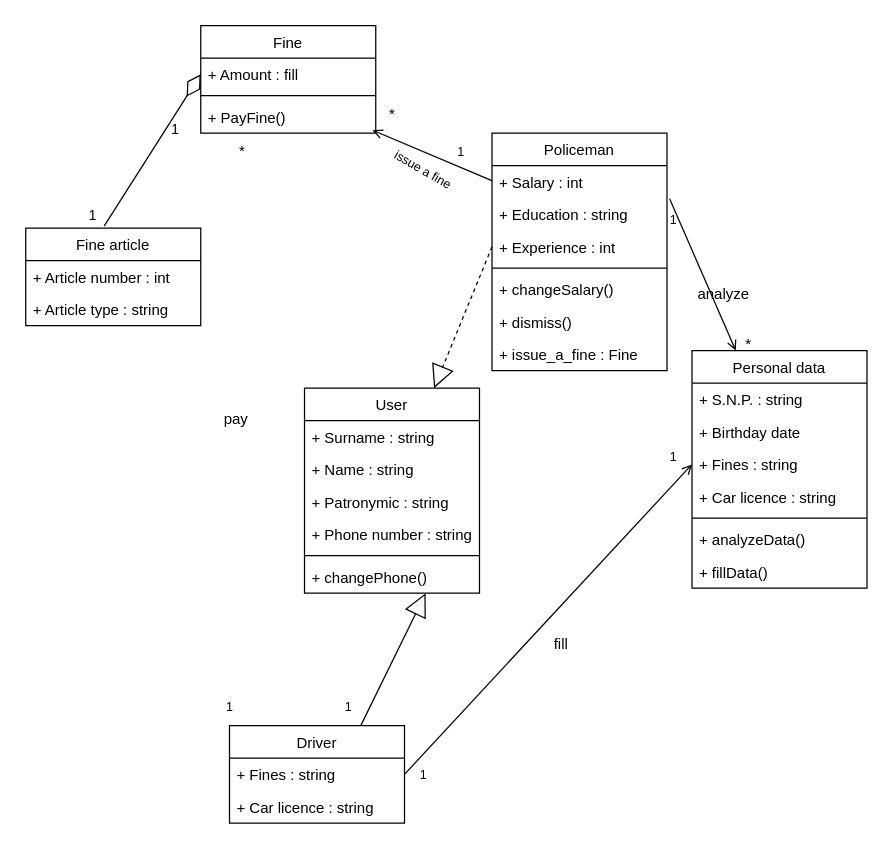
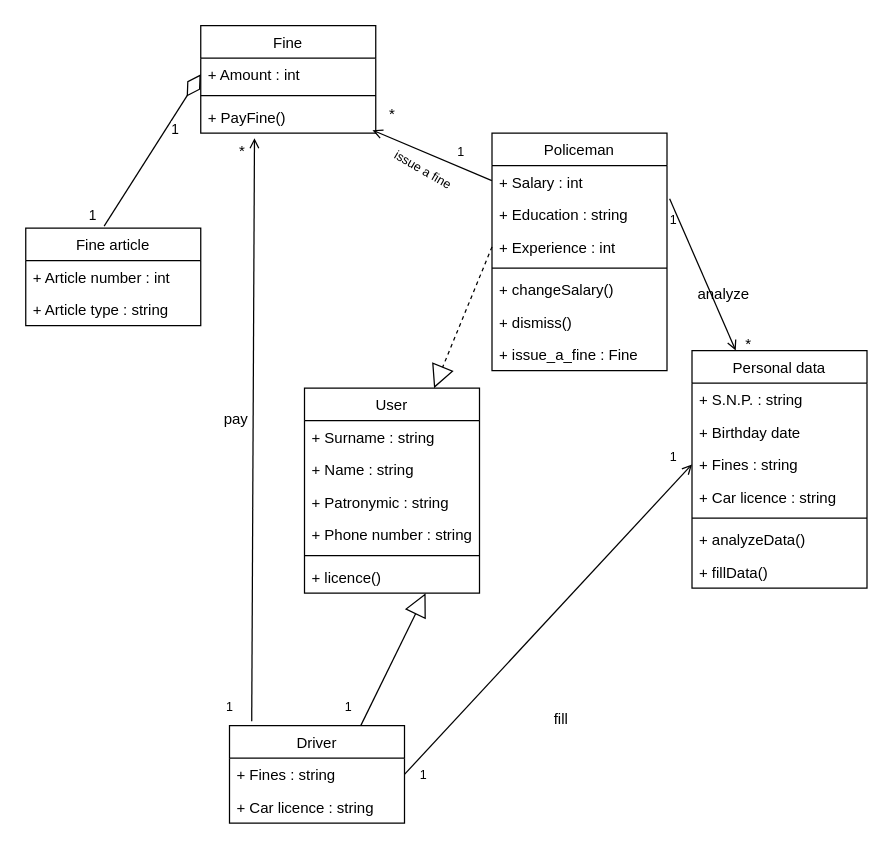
(257, 75) -> (257, 75)
none -> (253, 431)
(372, 578) -> (352, 578)
(561, 644) -> (561, 719)
